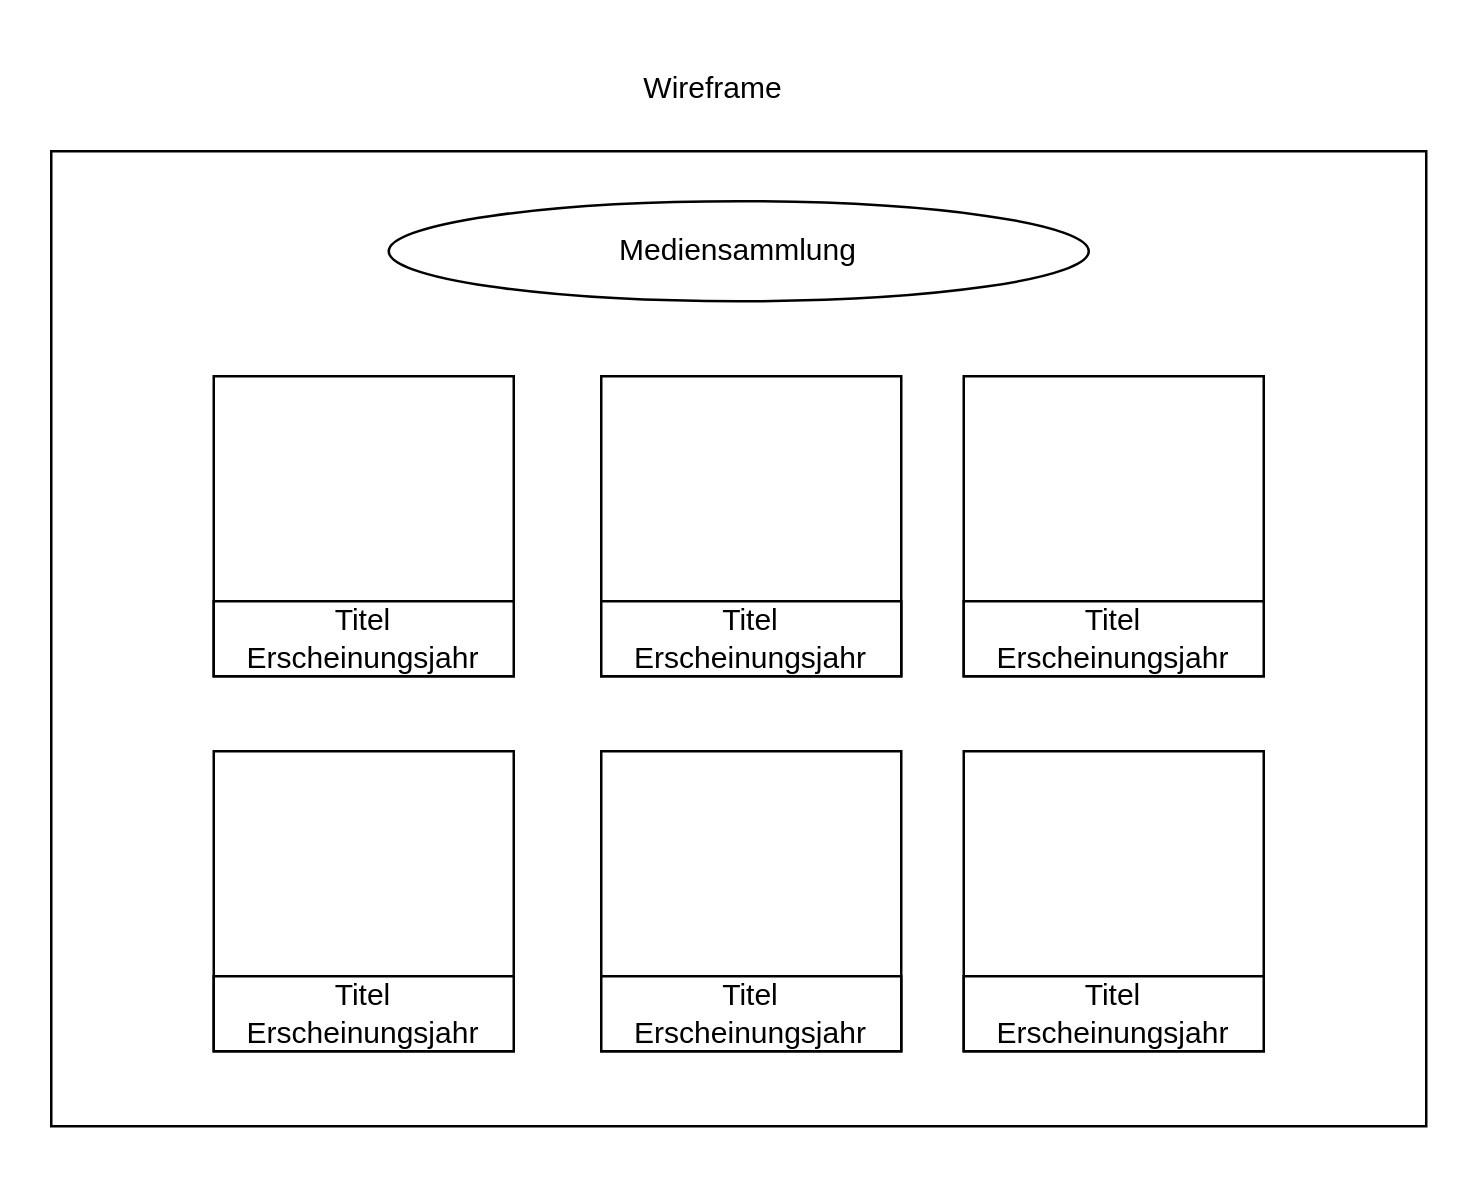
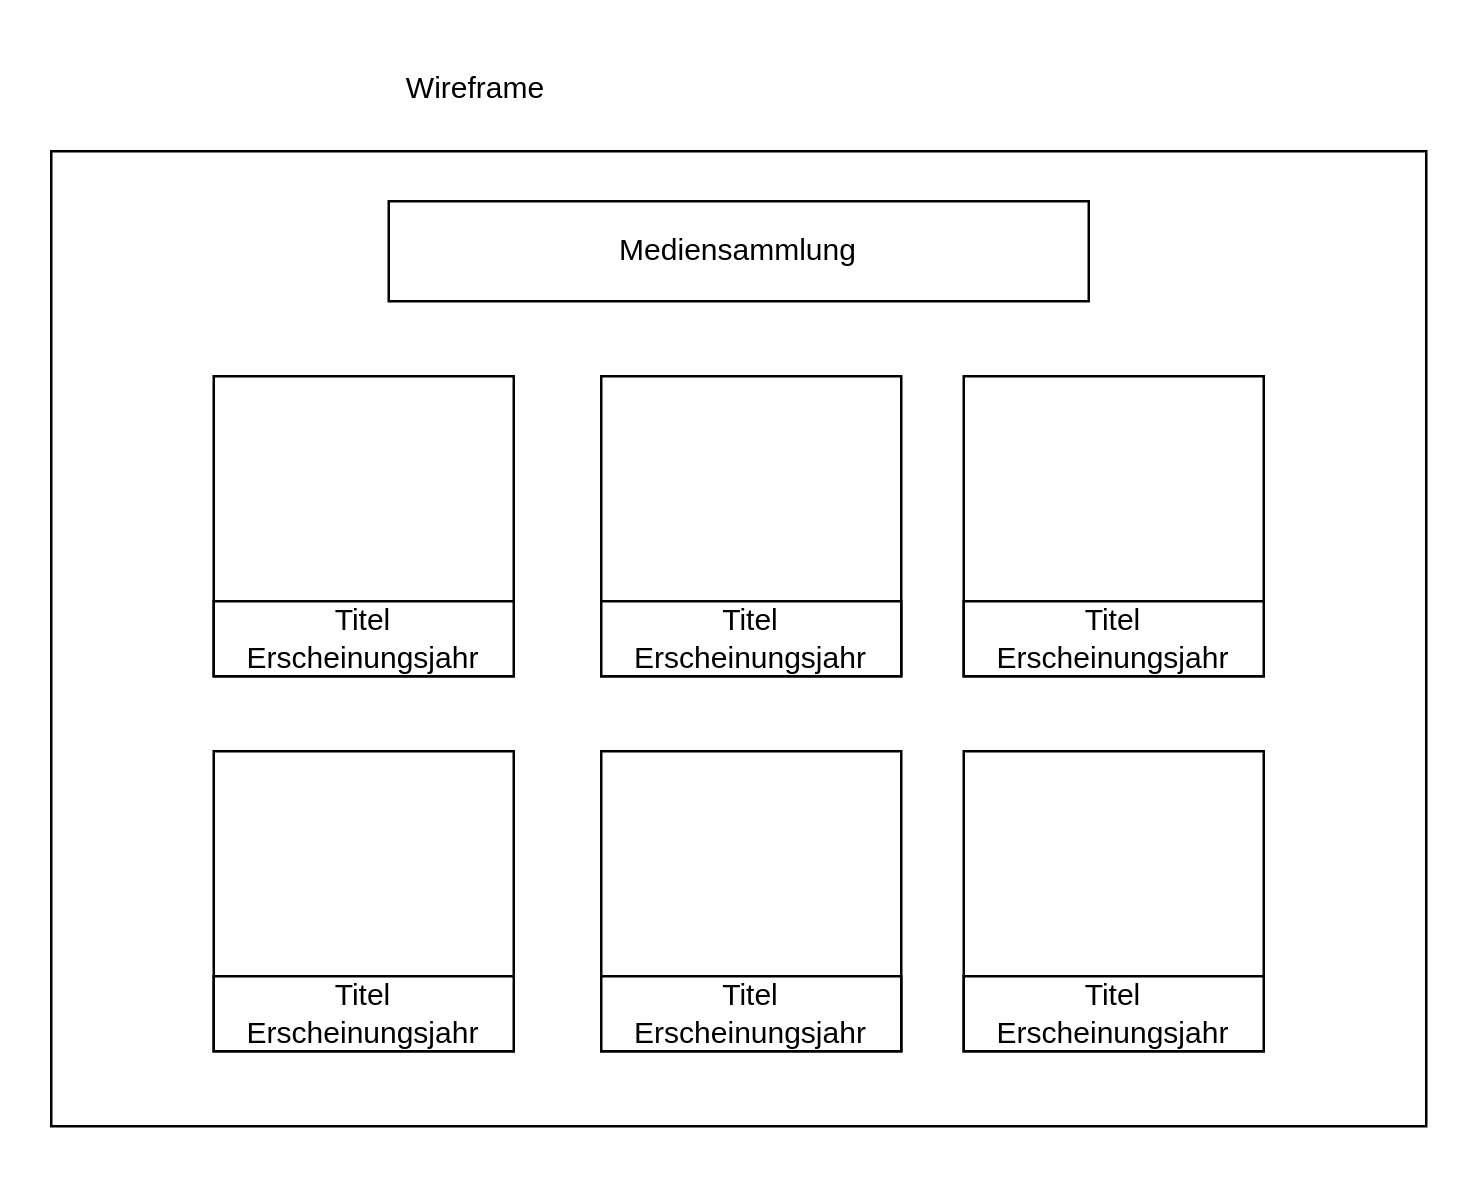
(714, 89) -> (476, 89)
(739, 251) -> (739, 251)
